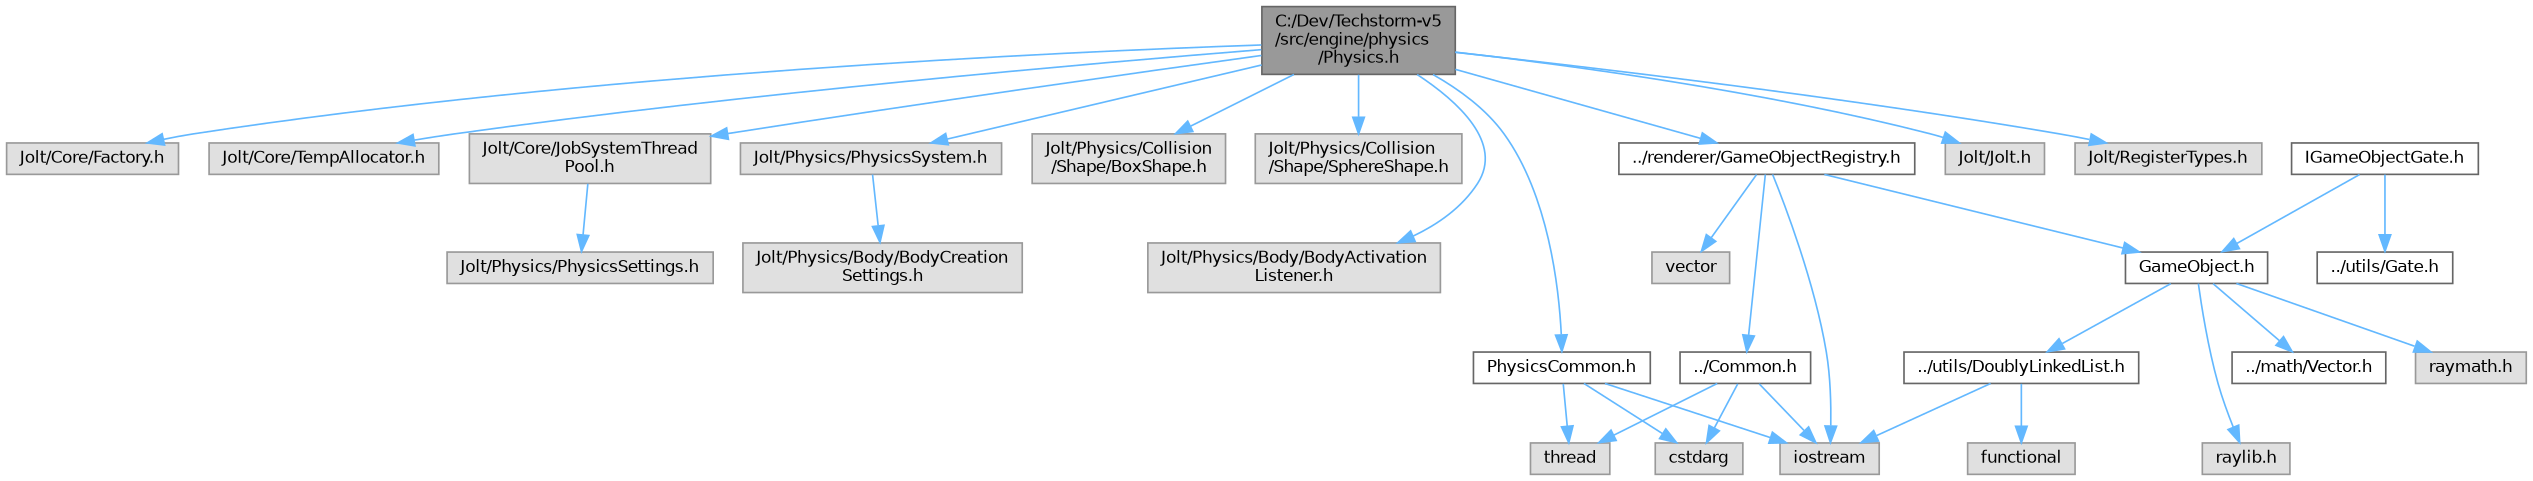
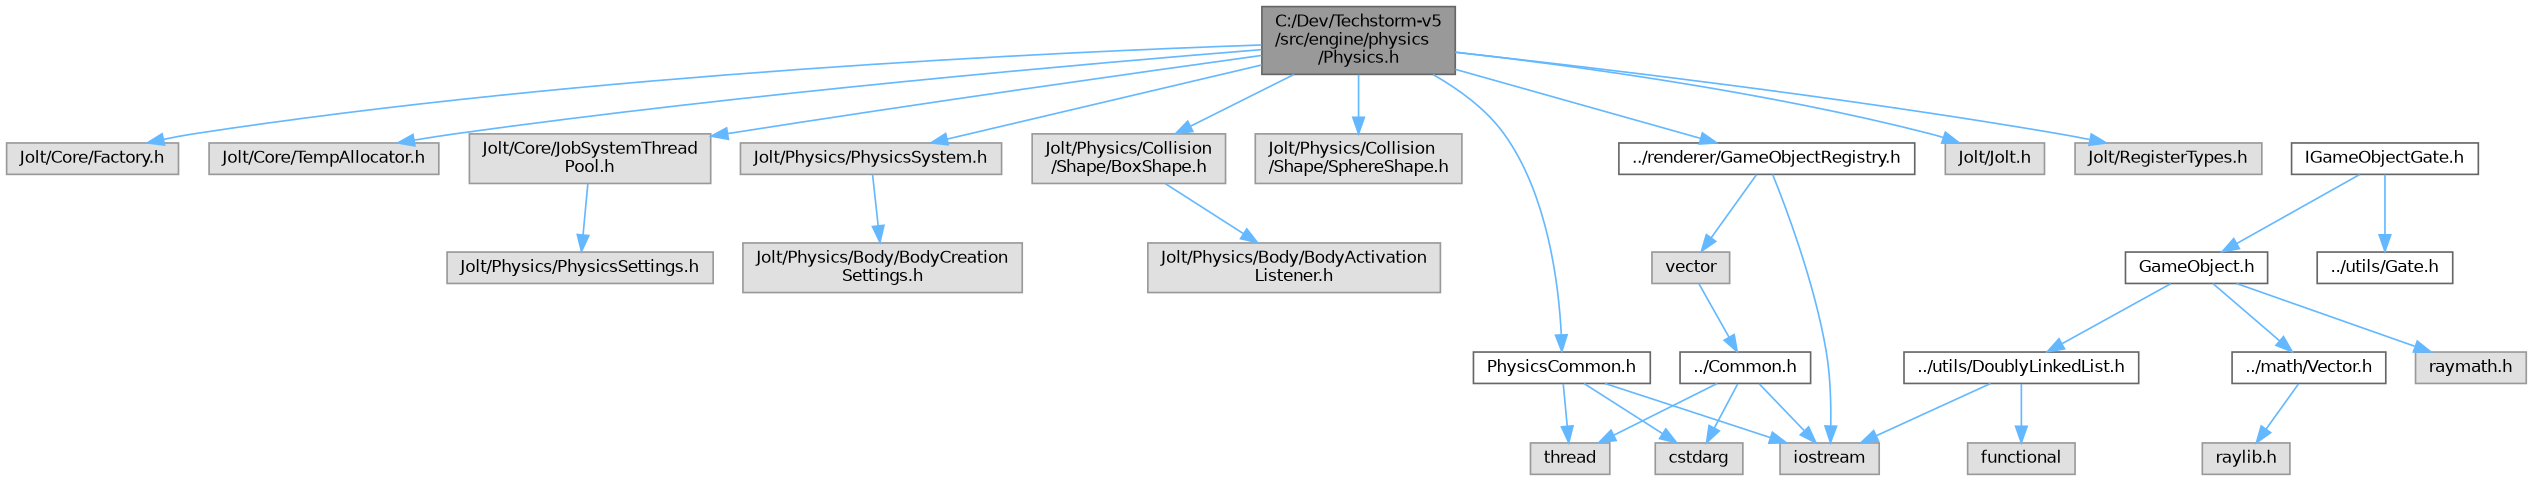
(1485, 158) -> (1204, 209)
(1974, 211) -> none
(1757, 255) -> (1714, 310)
(2211, 356) -> (2282, 406)
